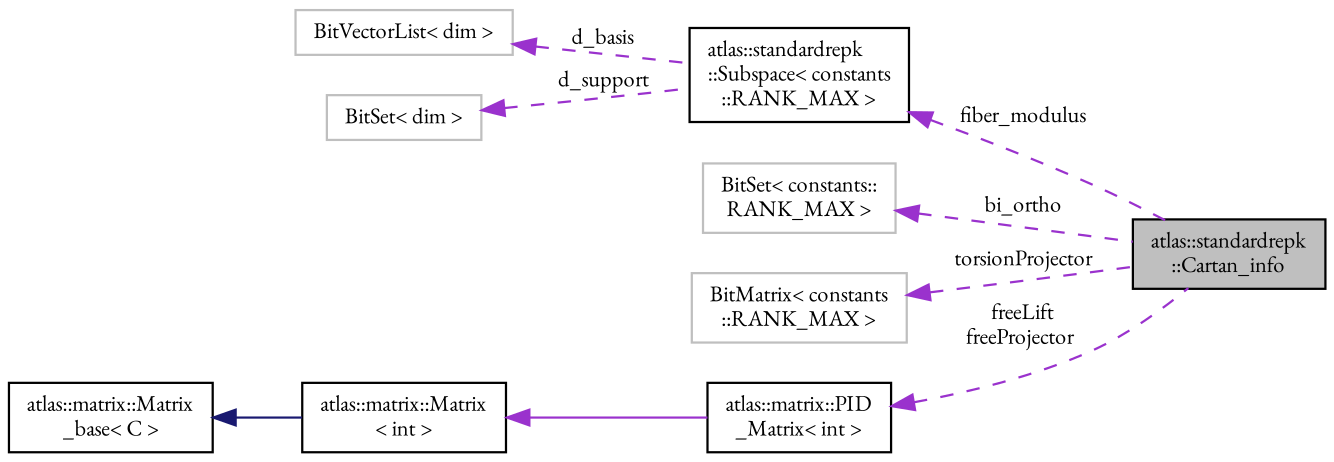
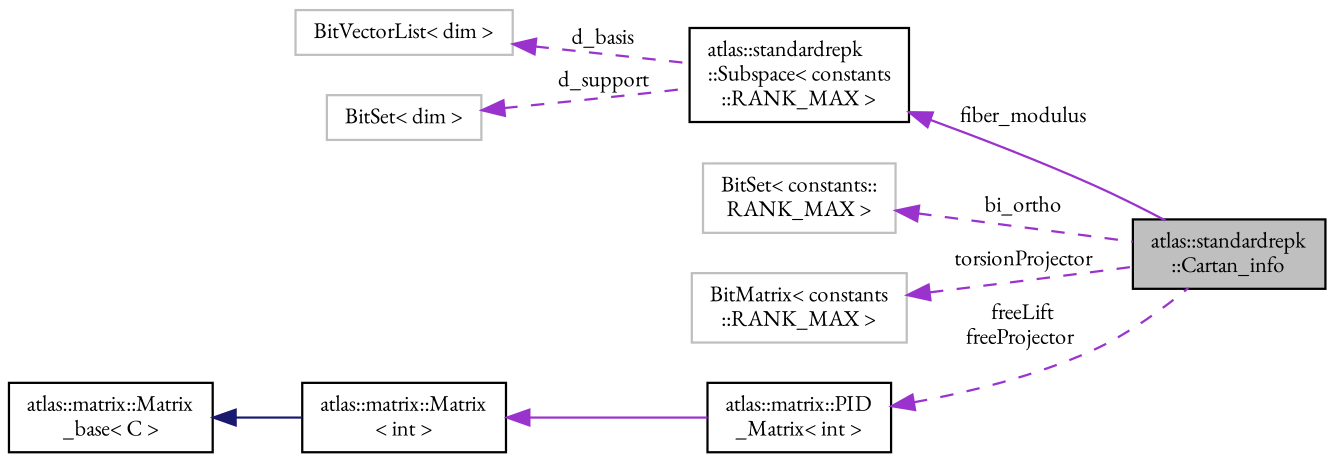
(1050, 166) -> (1050, 166)
